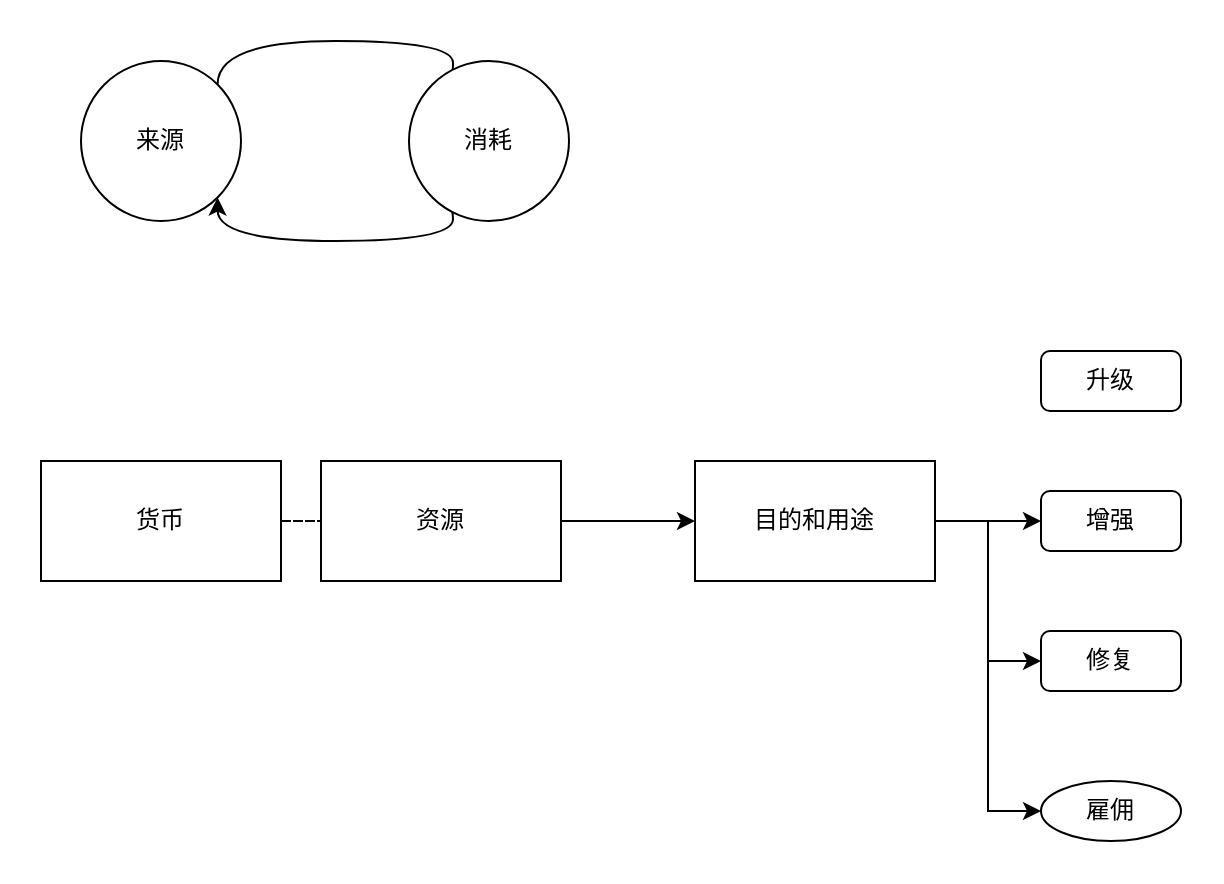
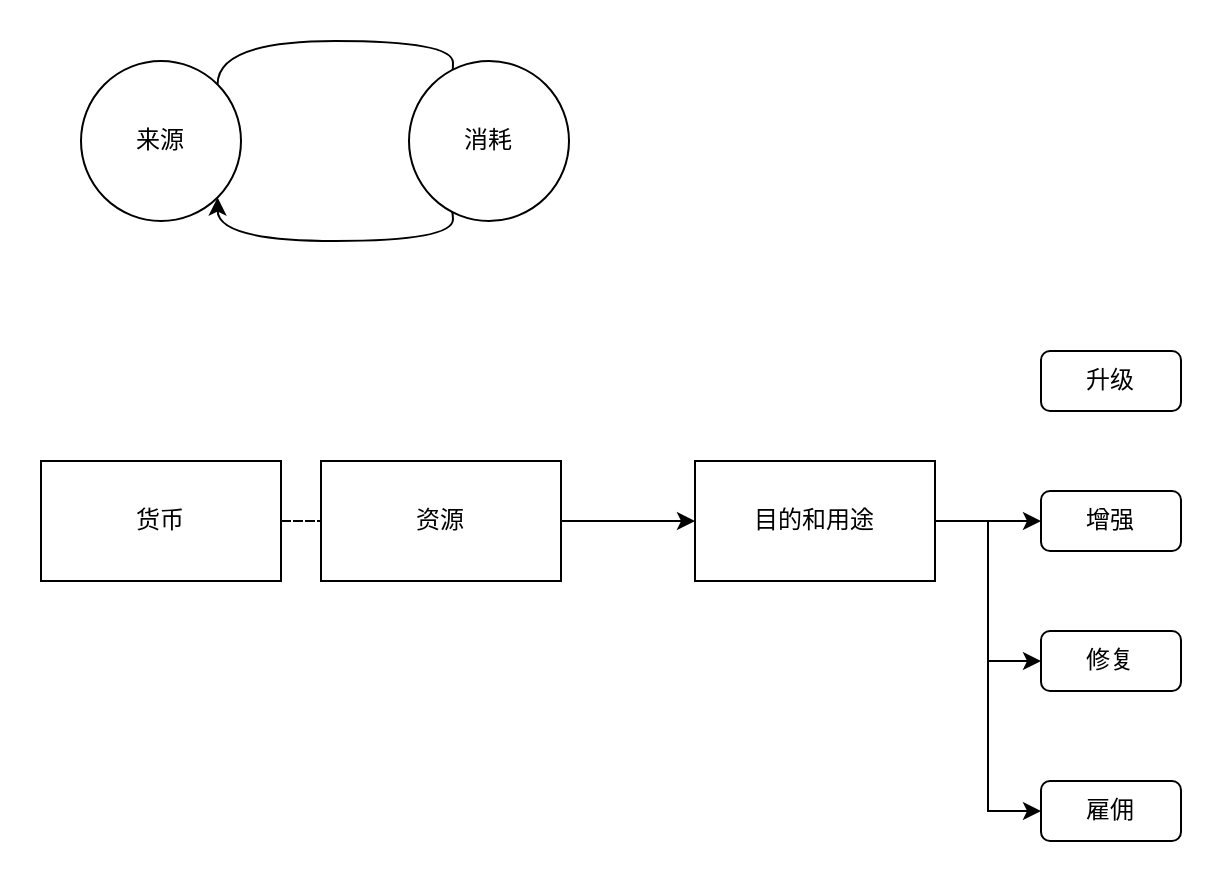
(1111, 811) -> (1111, 811)
